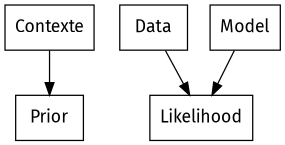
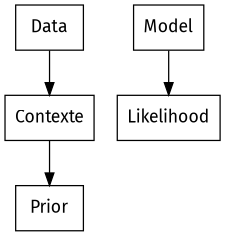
(175, 67) -> (50, 67)
